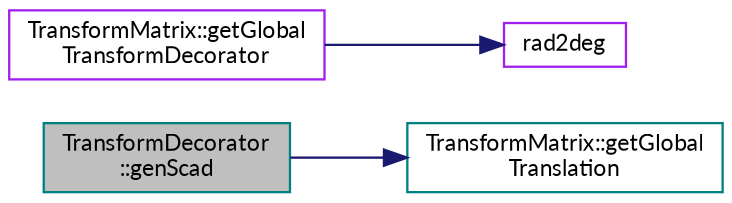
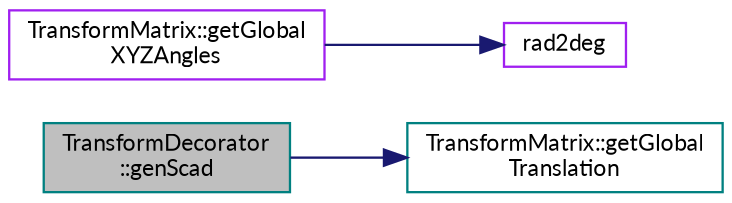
(167, 45) -> (167, 45)
